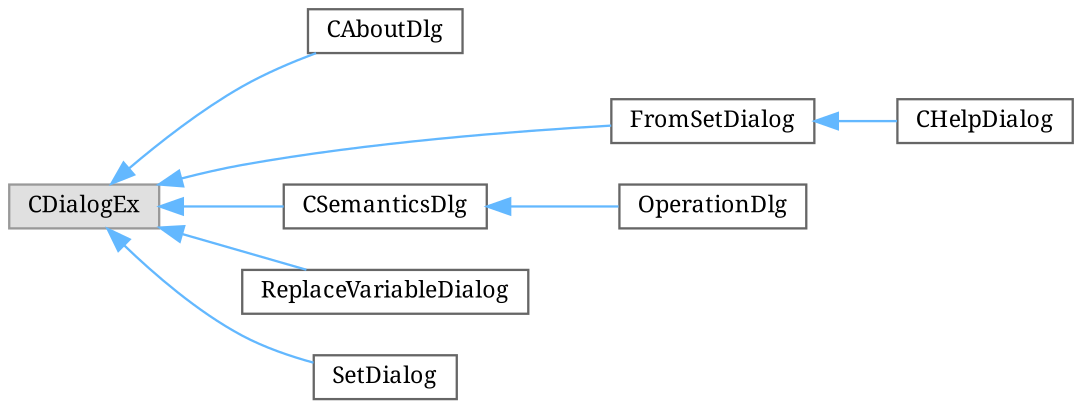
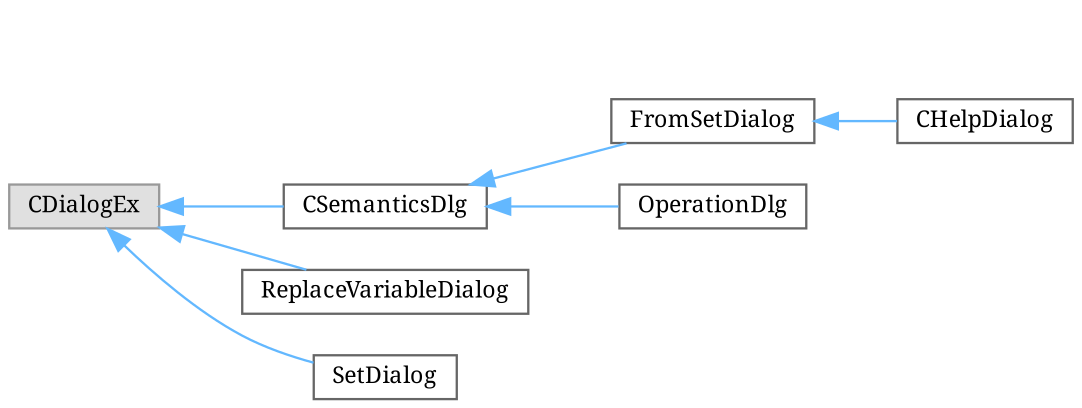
(385, 31) -> none
(395, 143) -> (560, 161)
